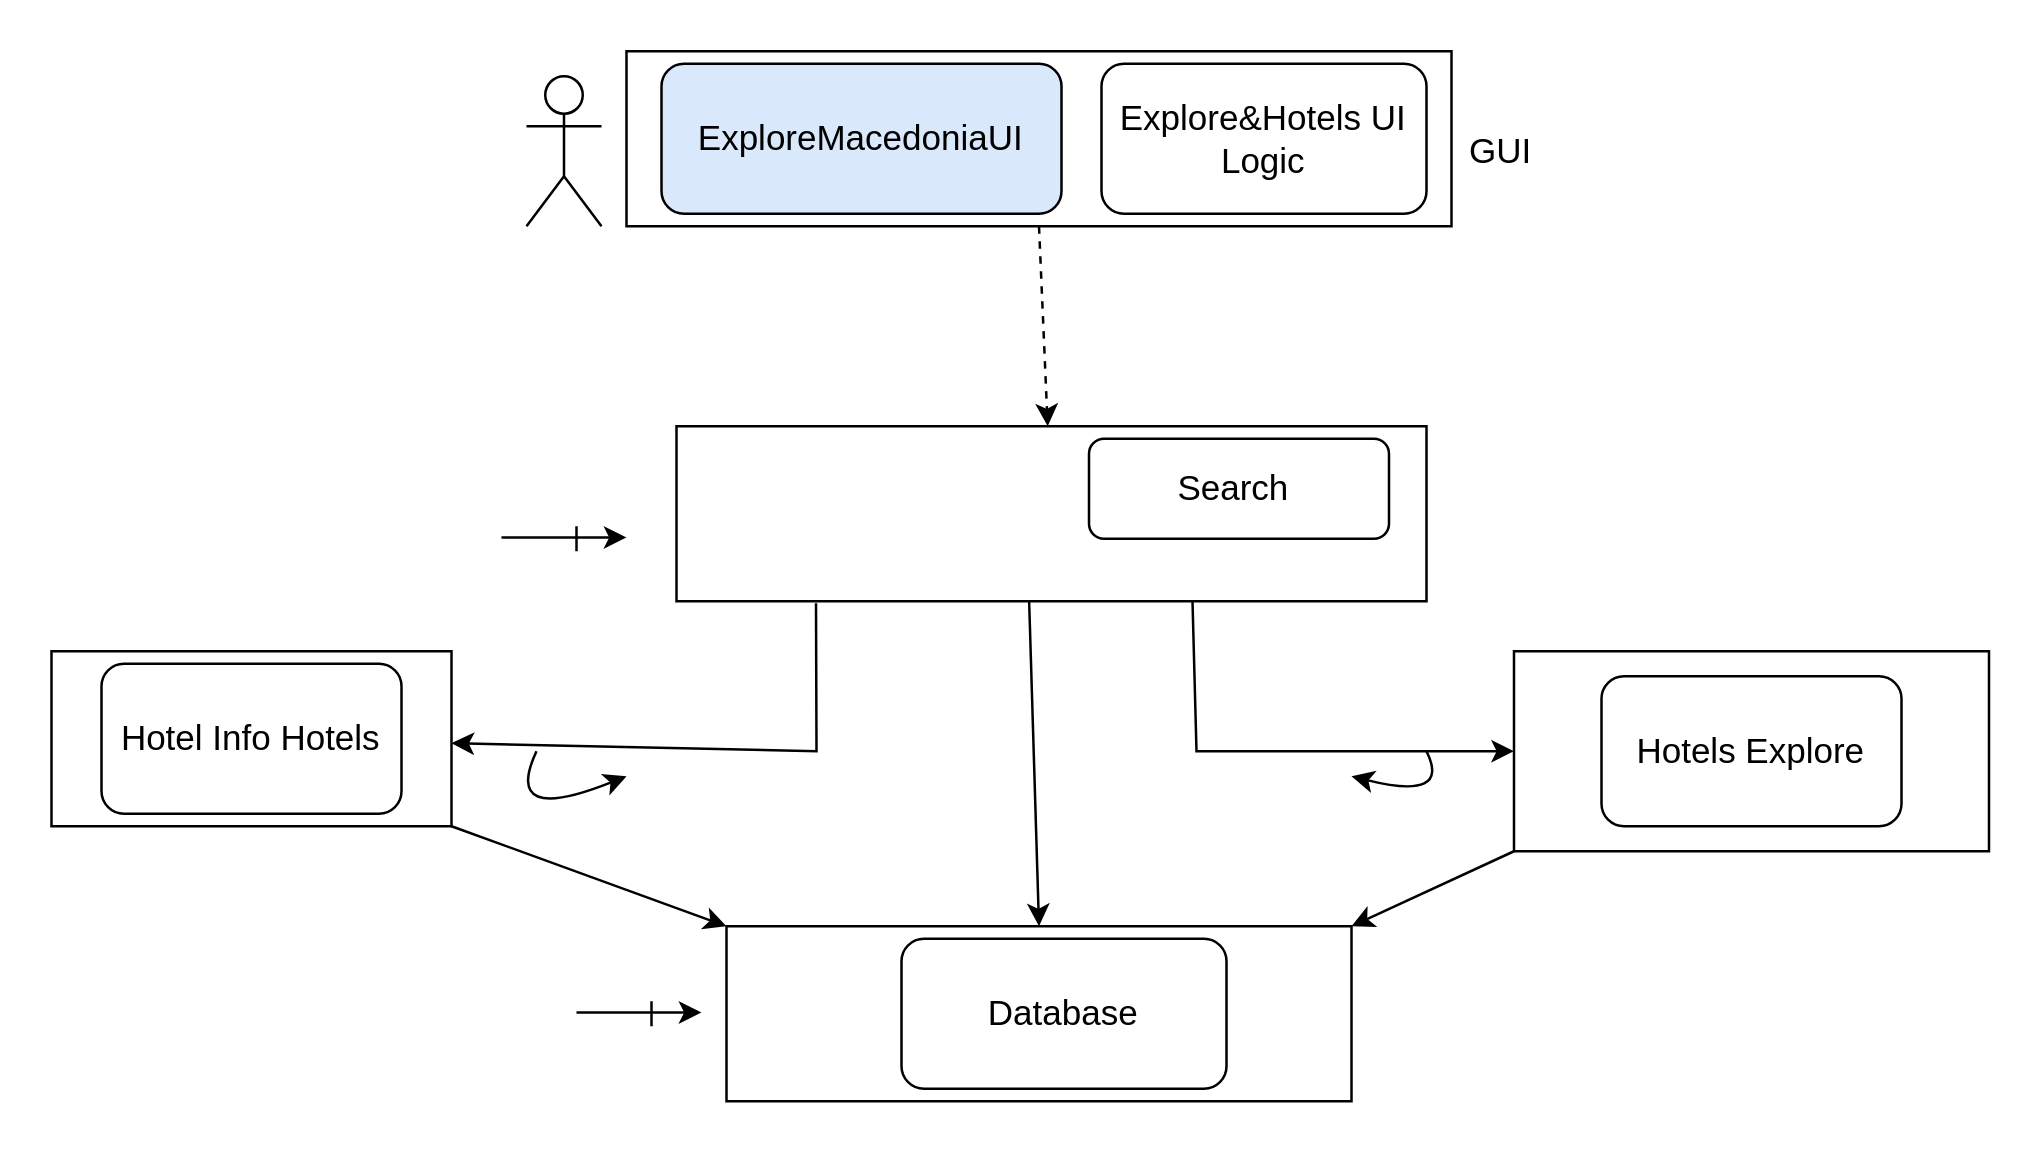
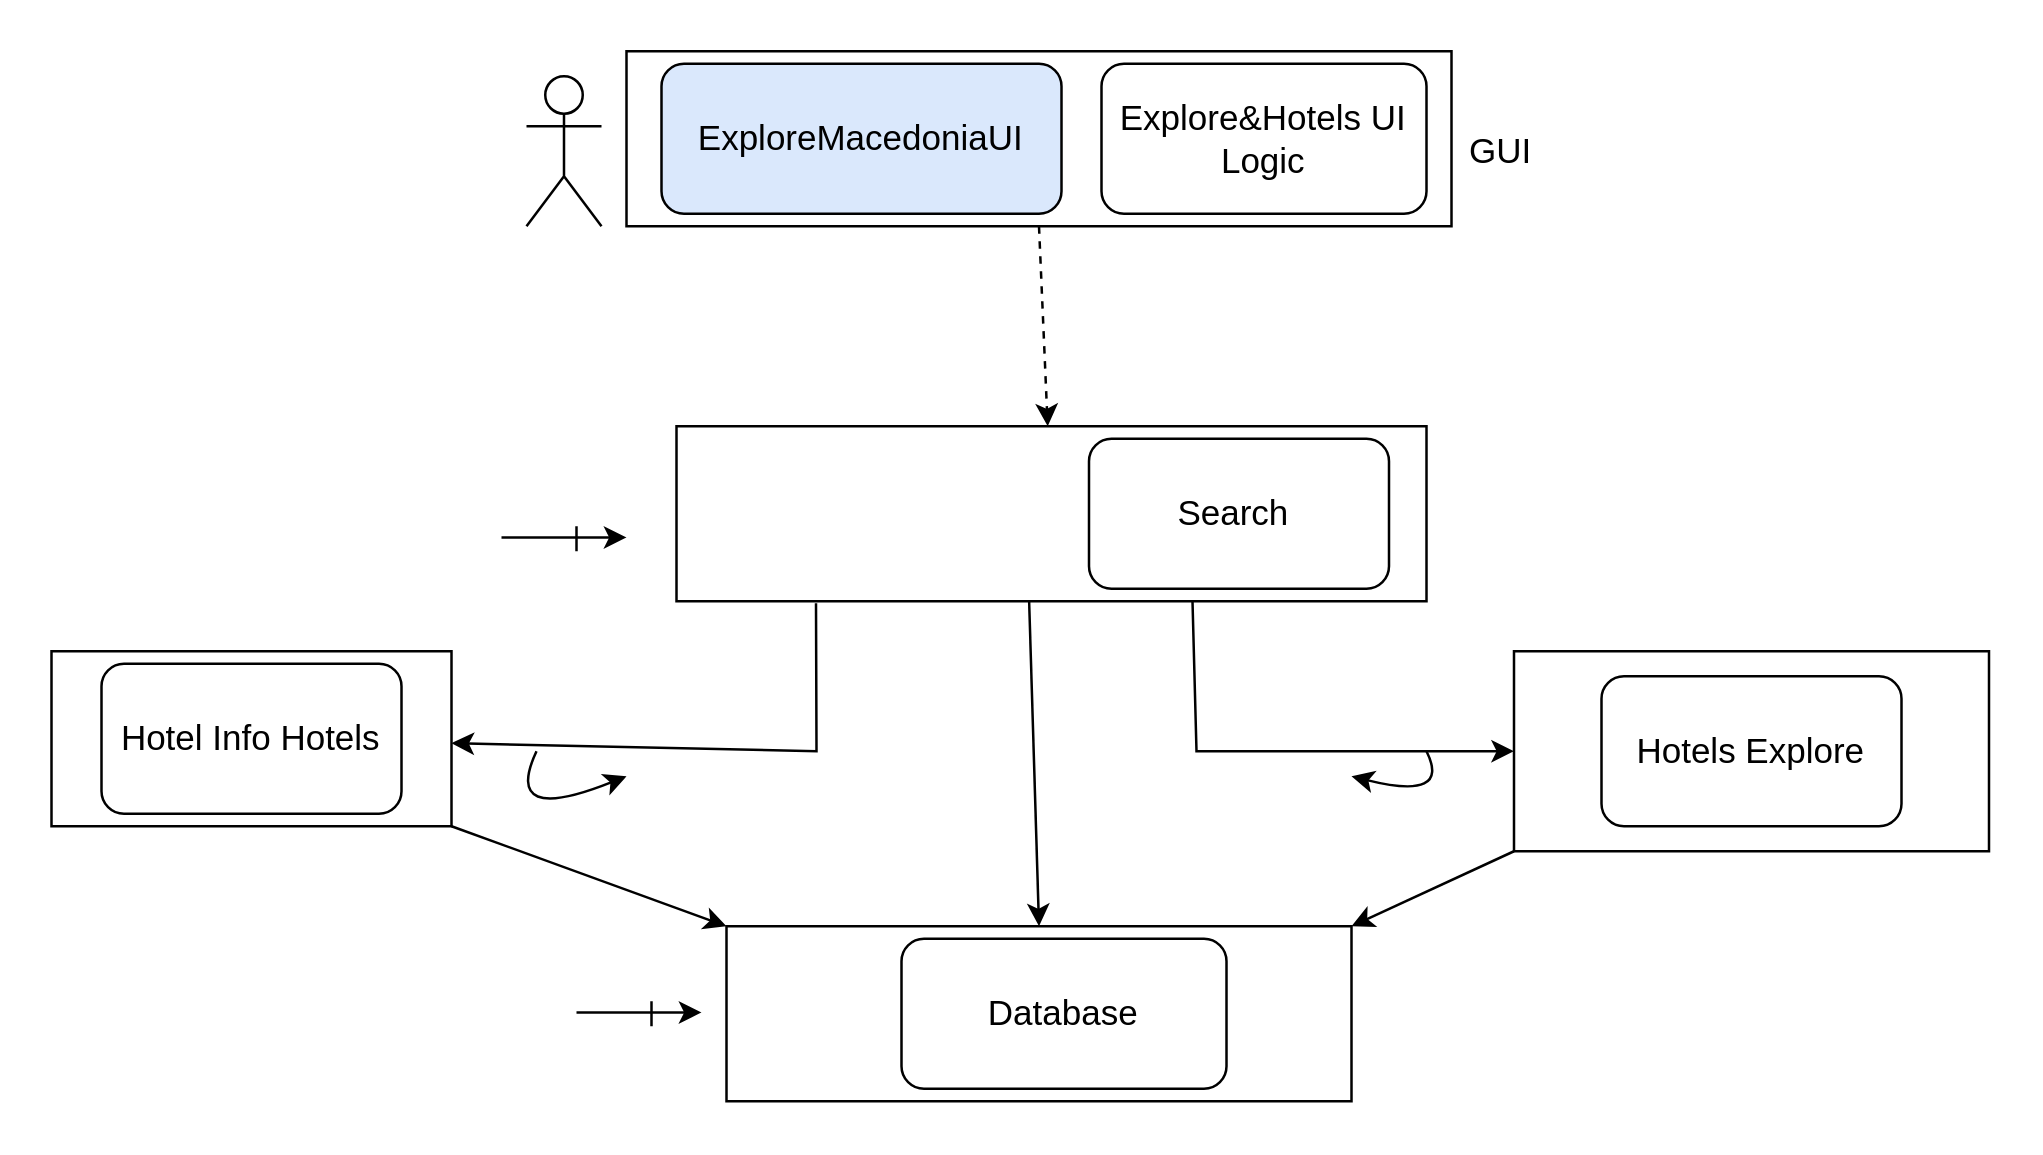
(1239, 489) -> (1239, 514)
